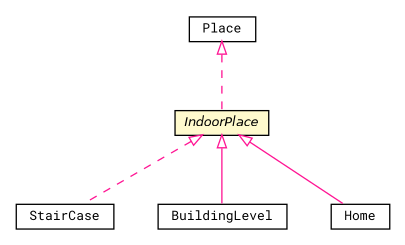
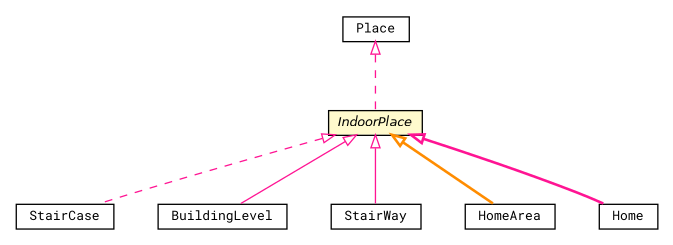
(296, 173) -> (514, 169)
none -> (375, 216)
none -> (509, 216)
